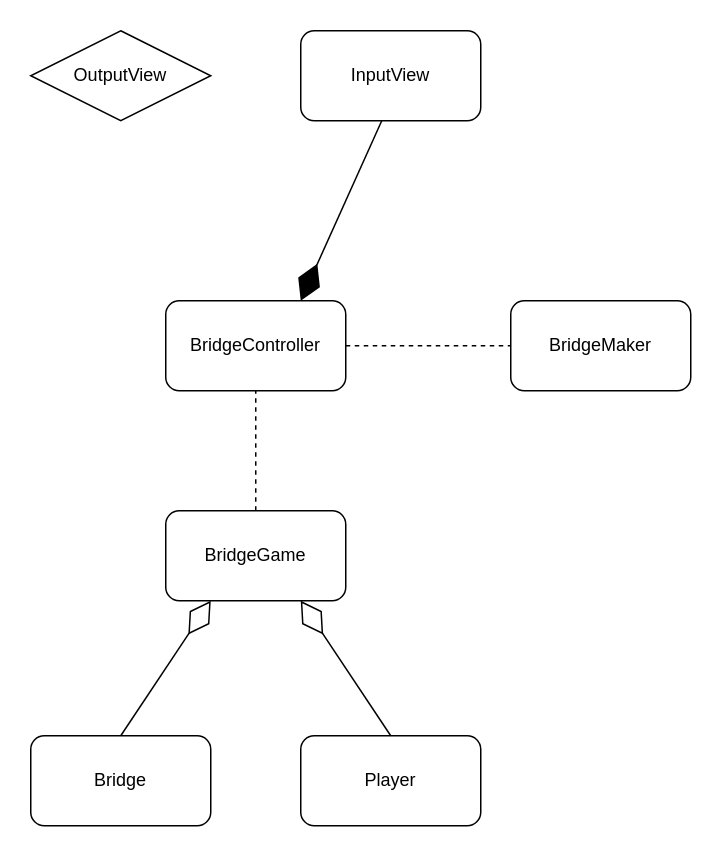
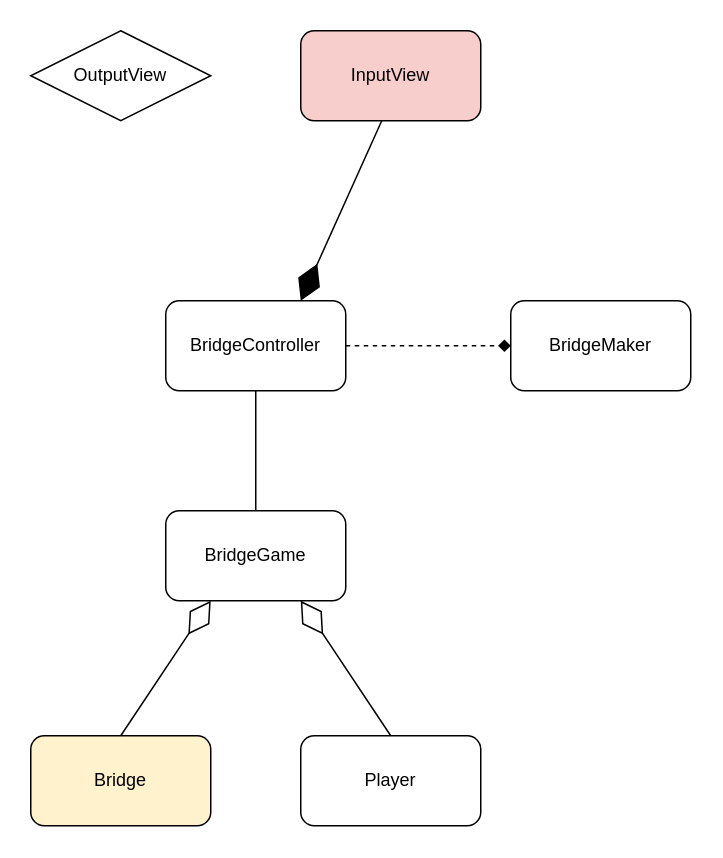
(391, 76) -> (391, 76)
(503, 346) -> (498, 346)
(256, 450) -> (256, 450)
(121, 781) -> (121, 781)
